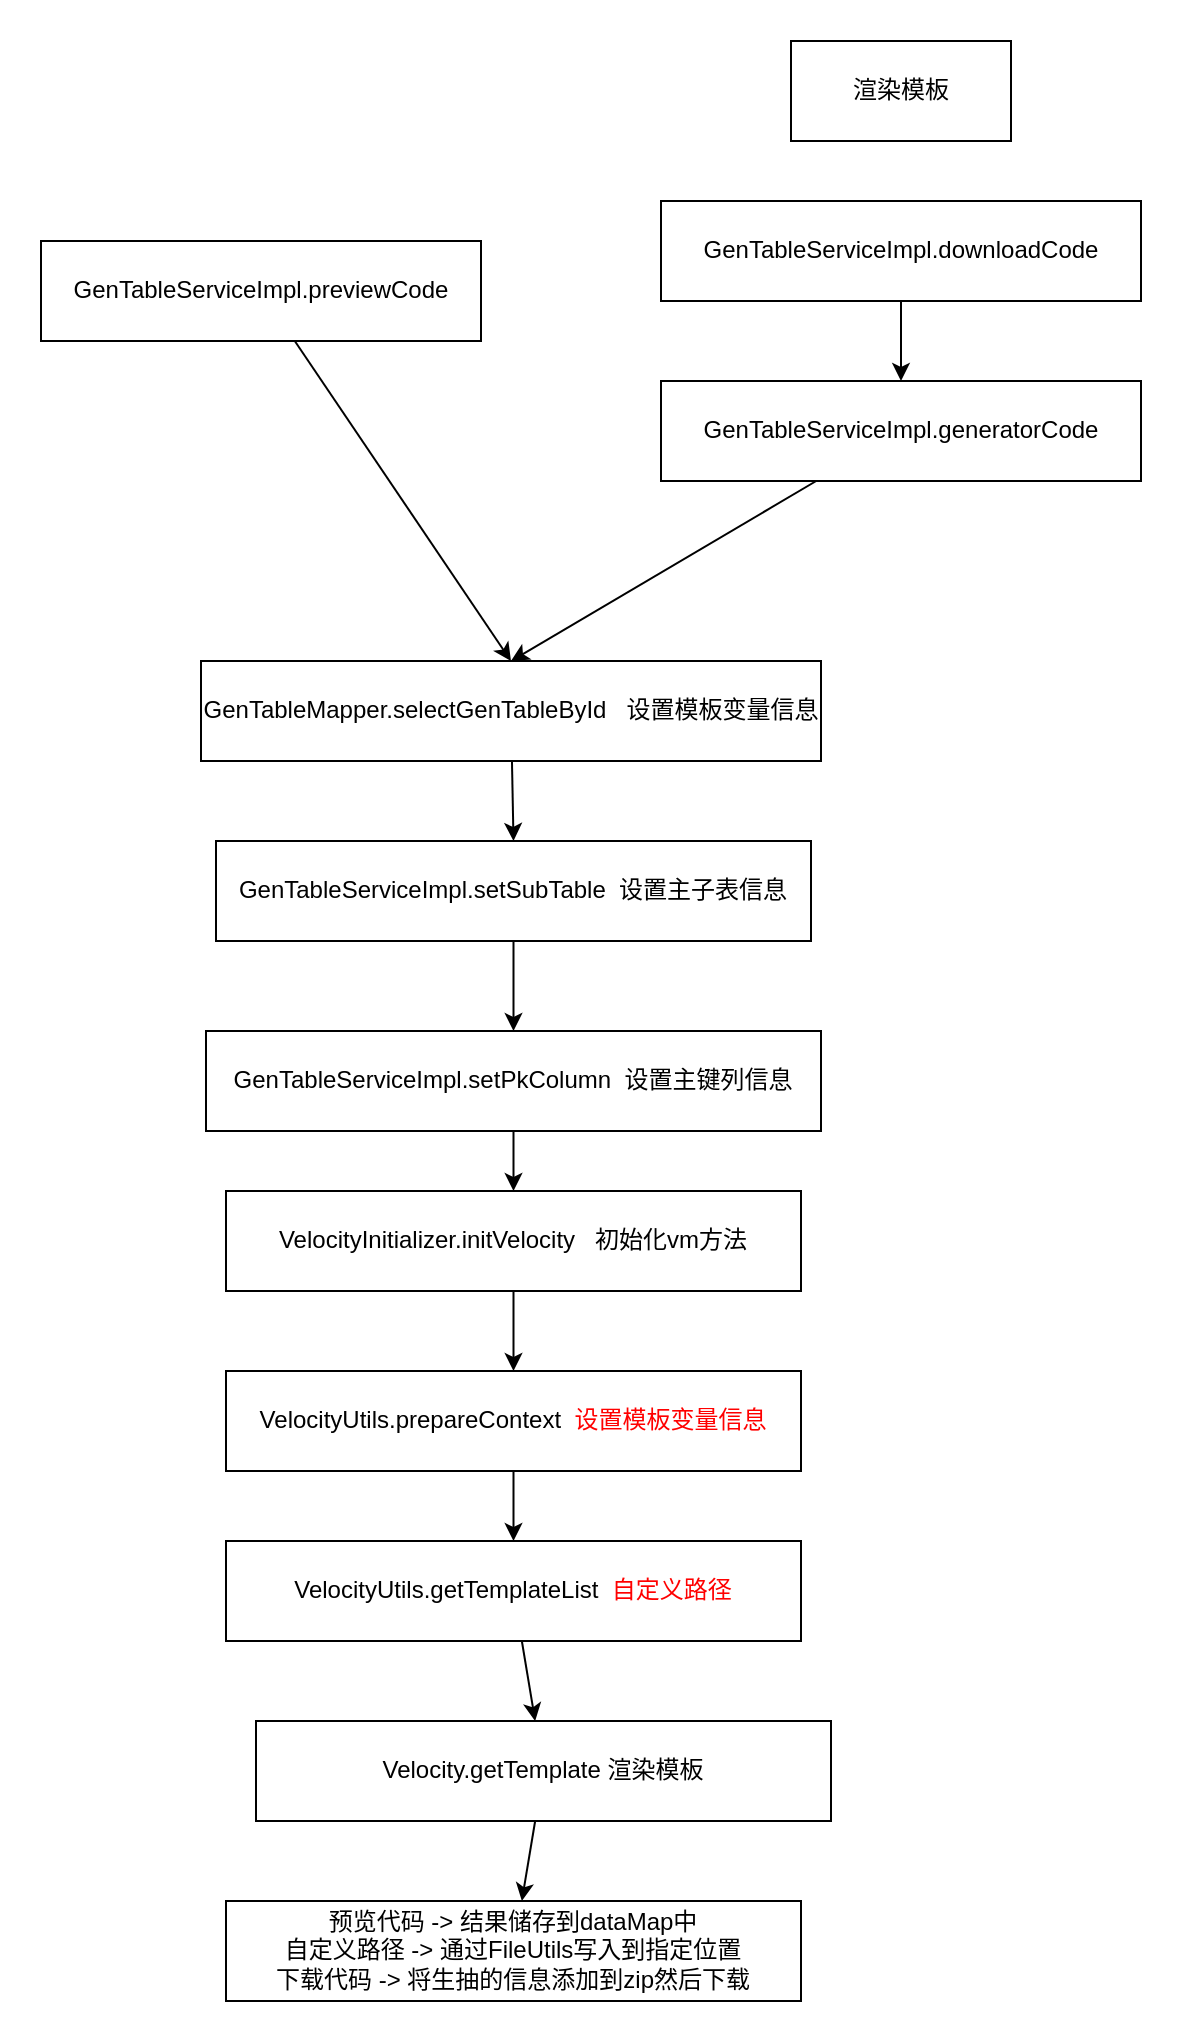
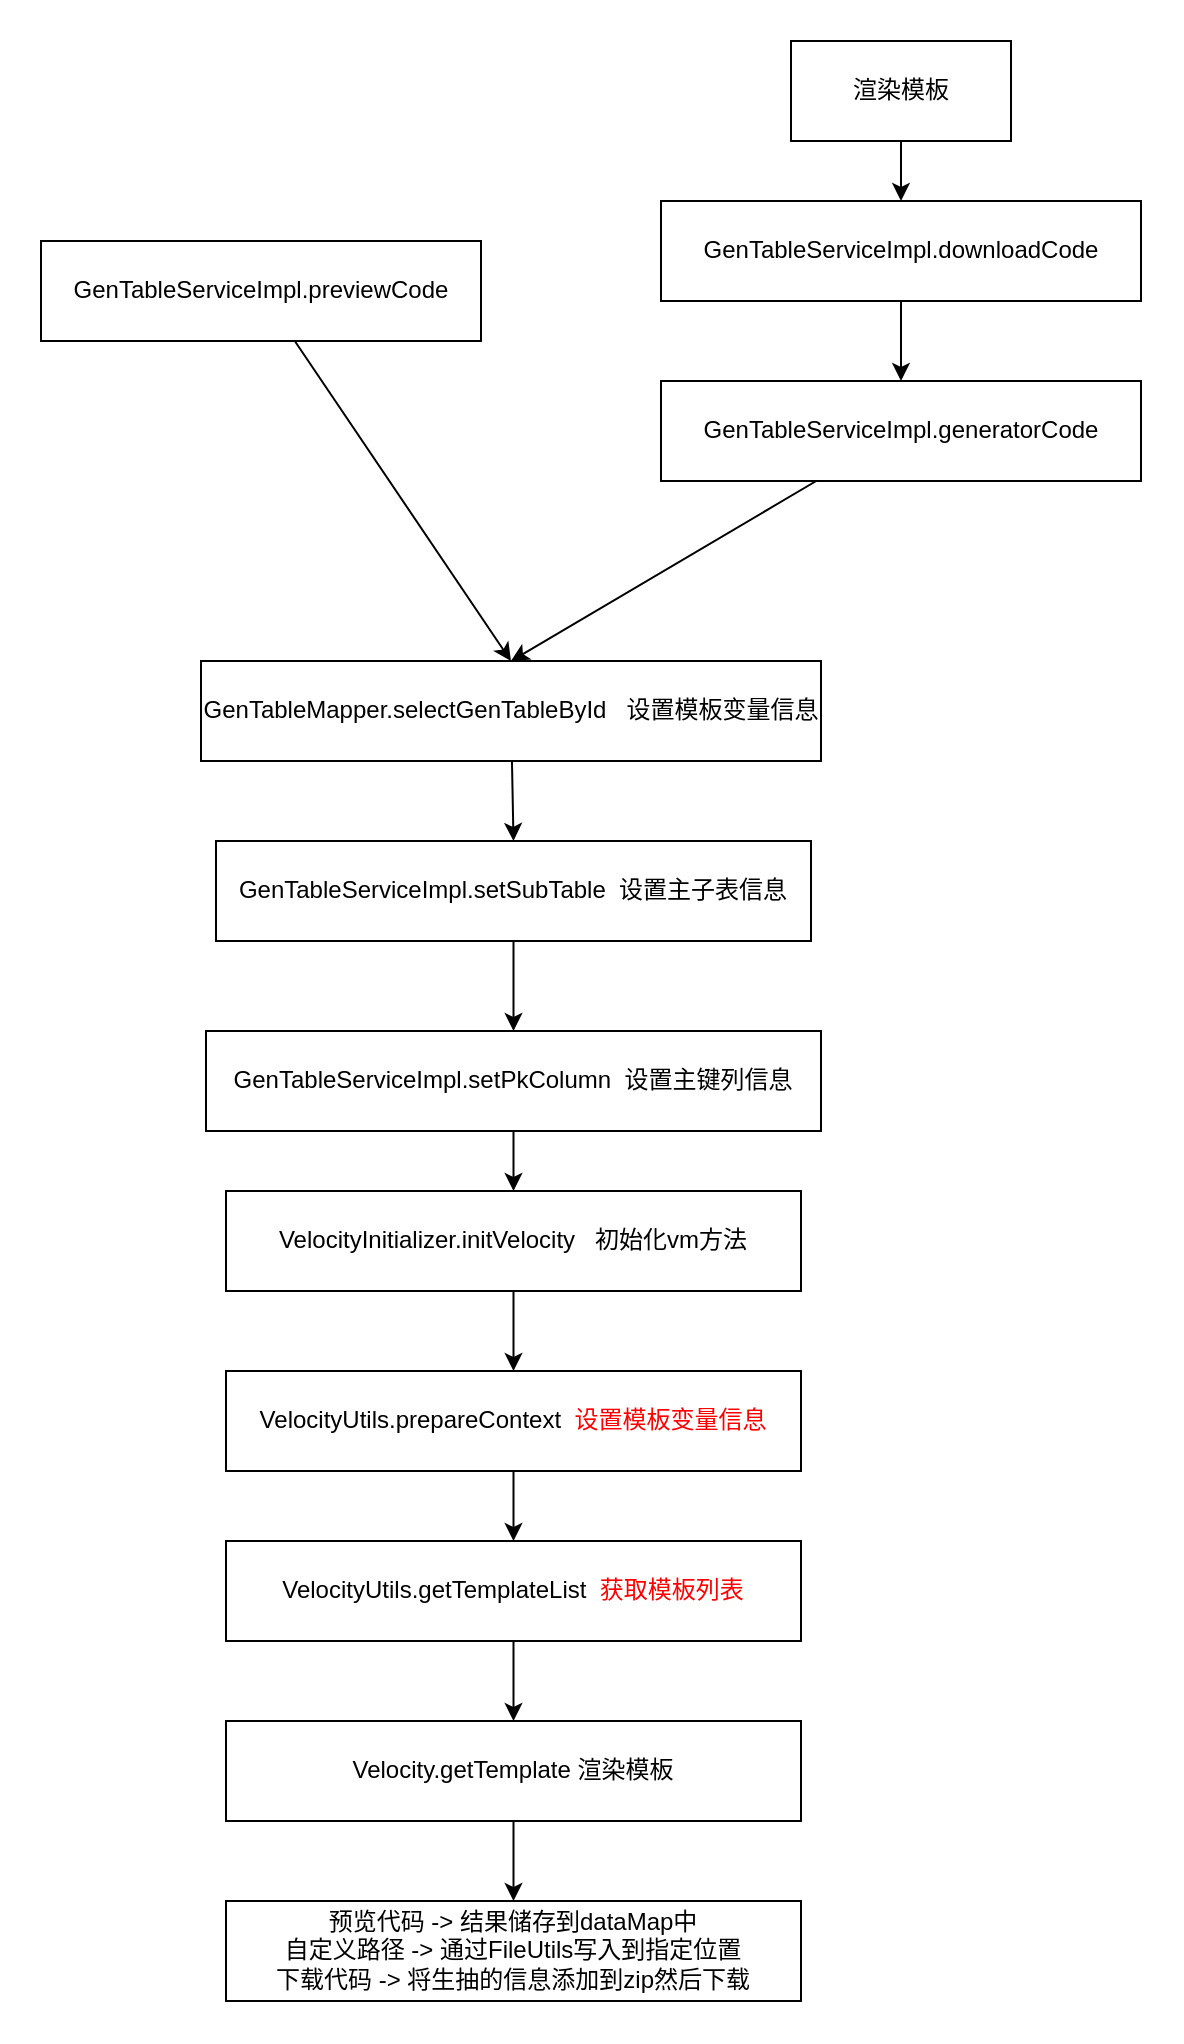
none -> (901, 164)
(514, 1591) -> (514, 1591)
(544, 1771) -> (514, 1771)
